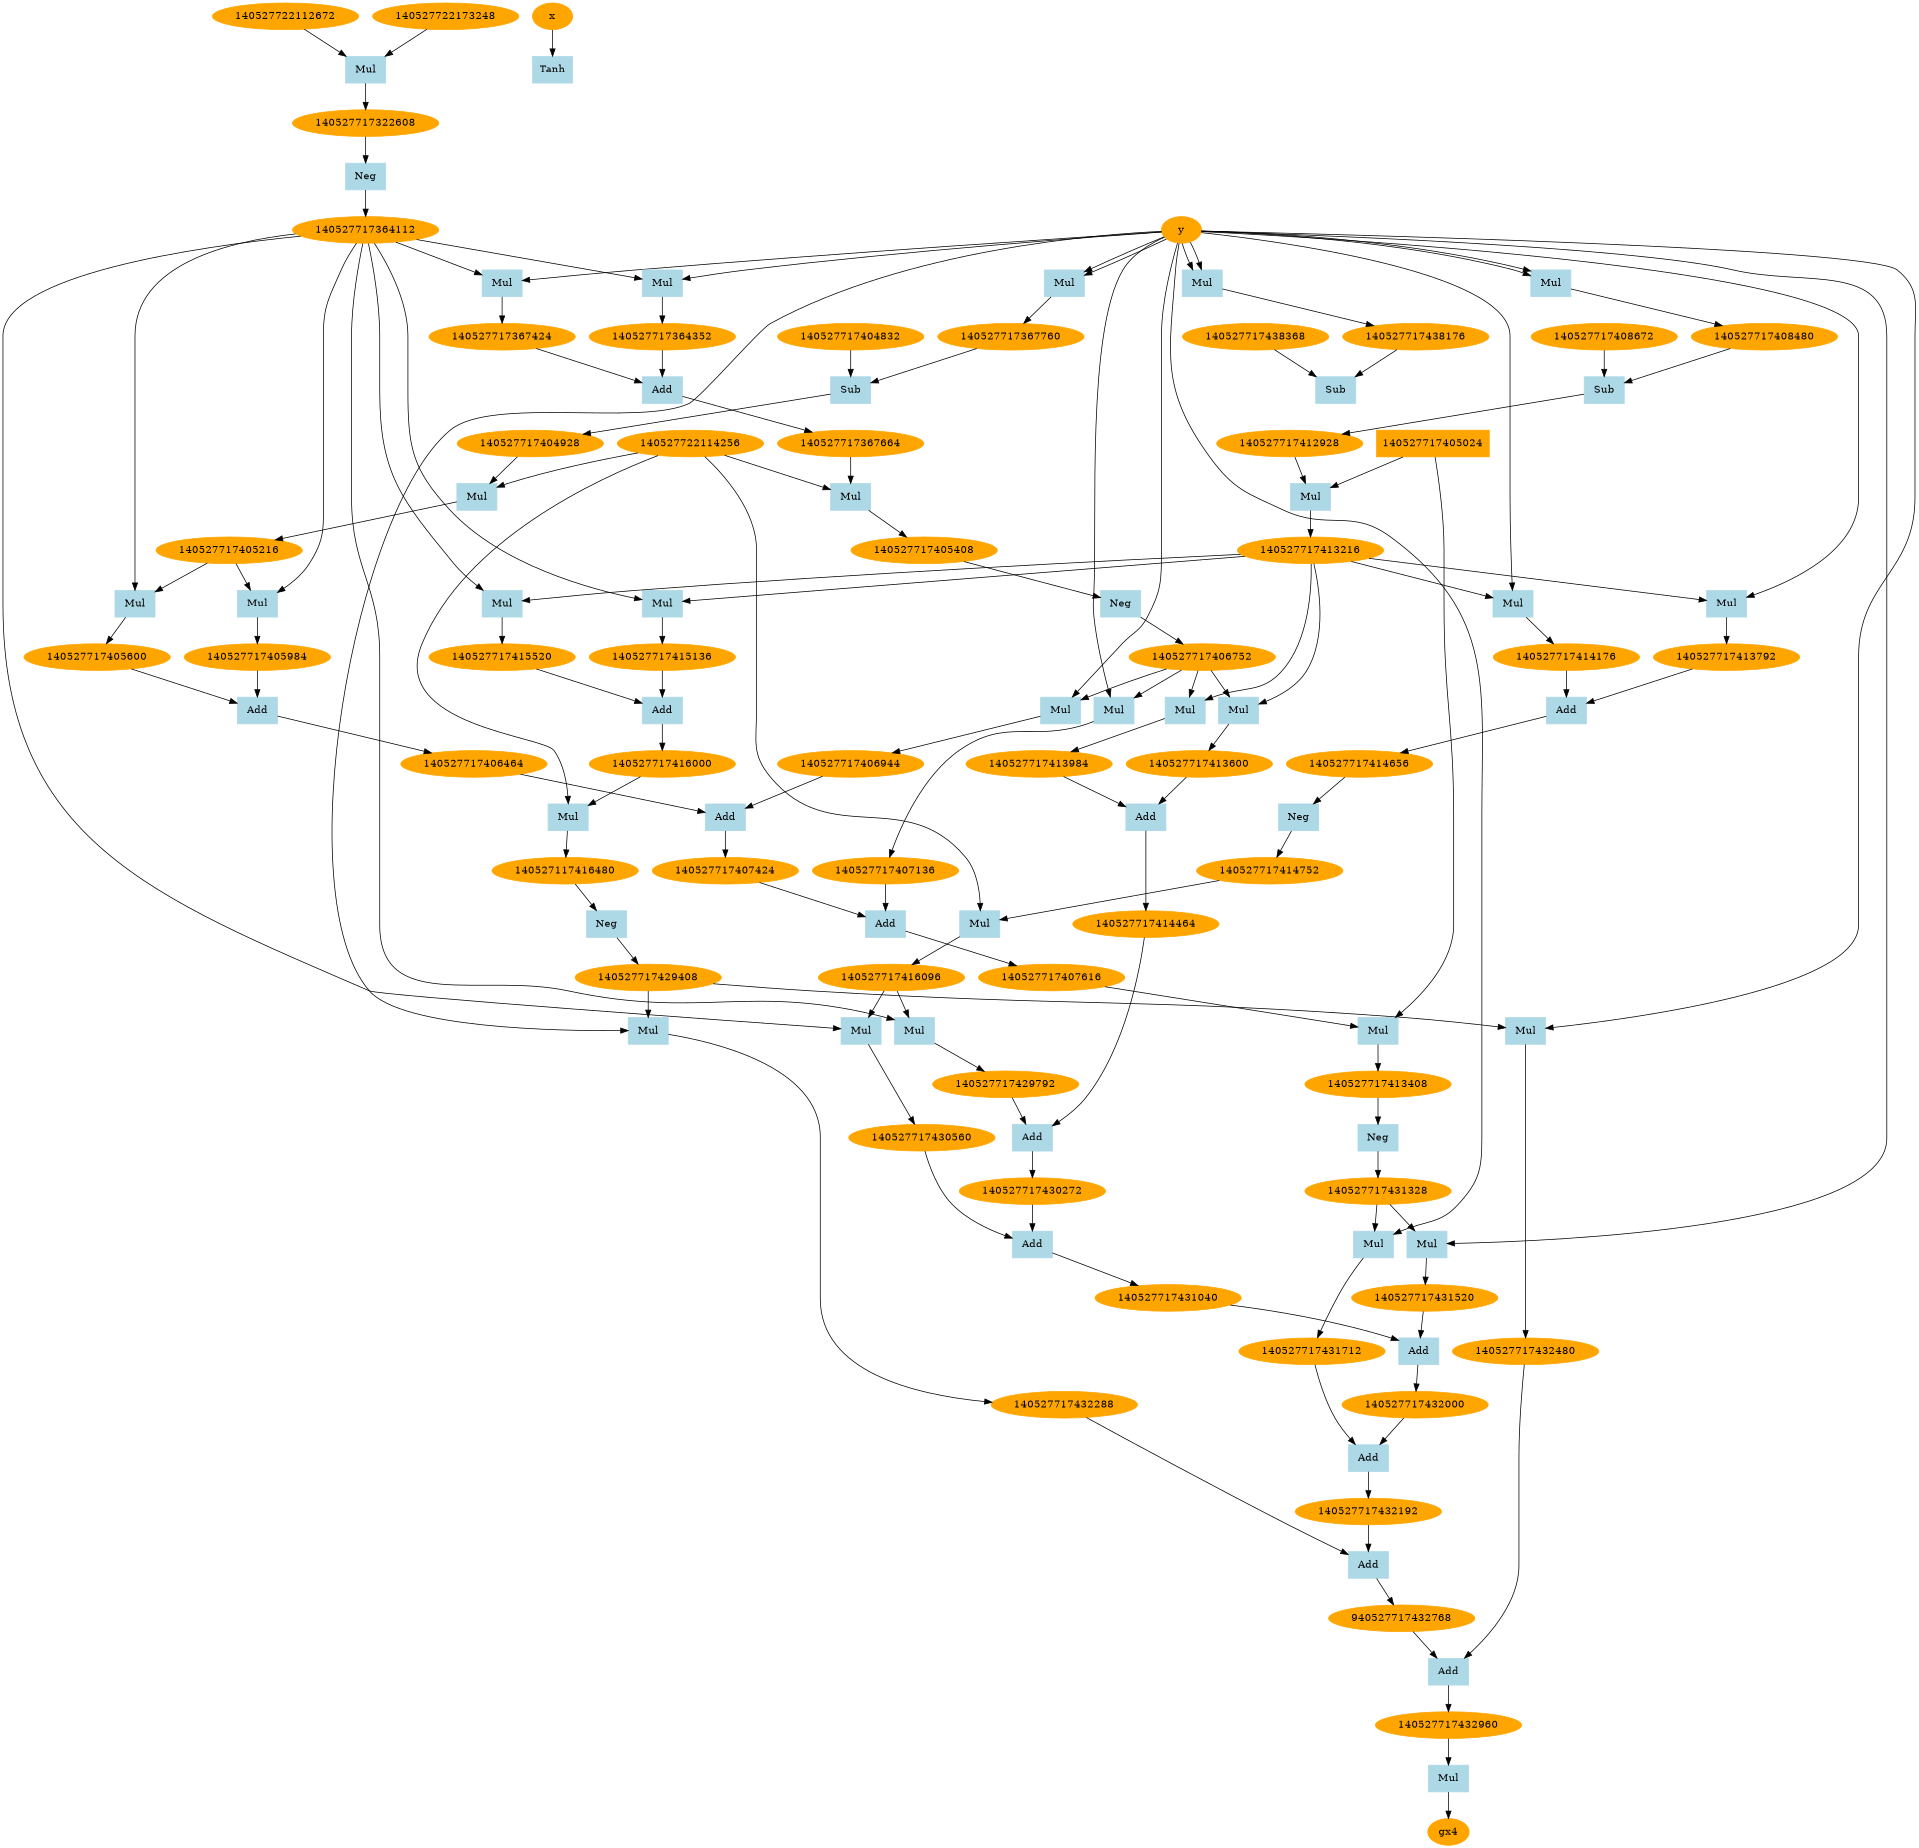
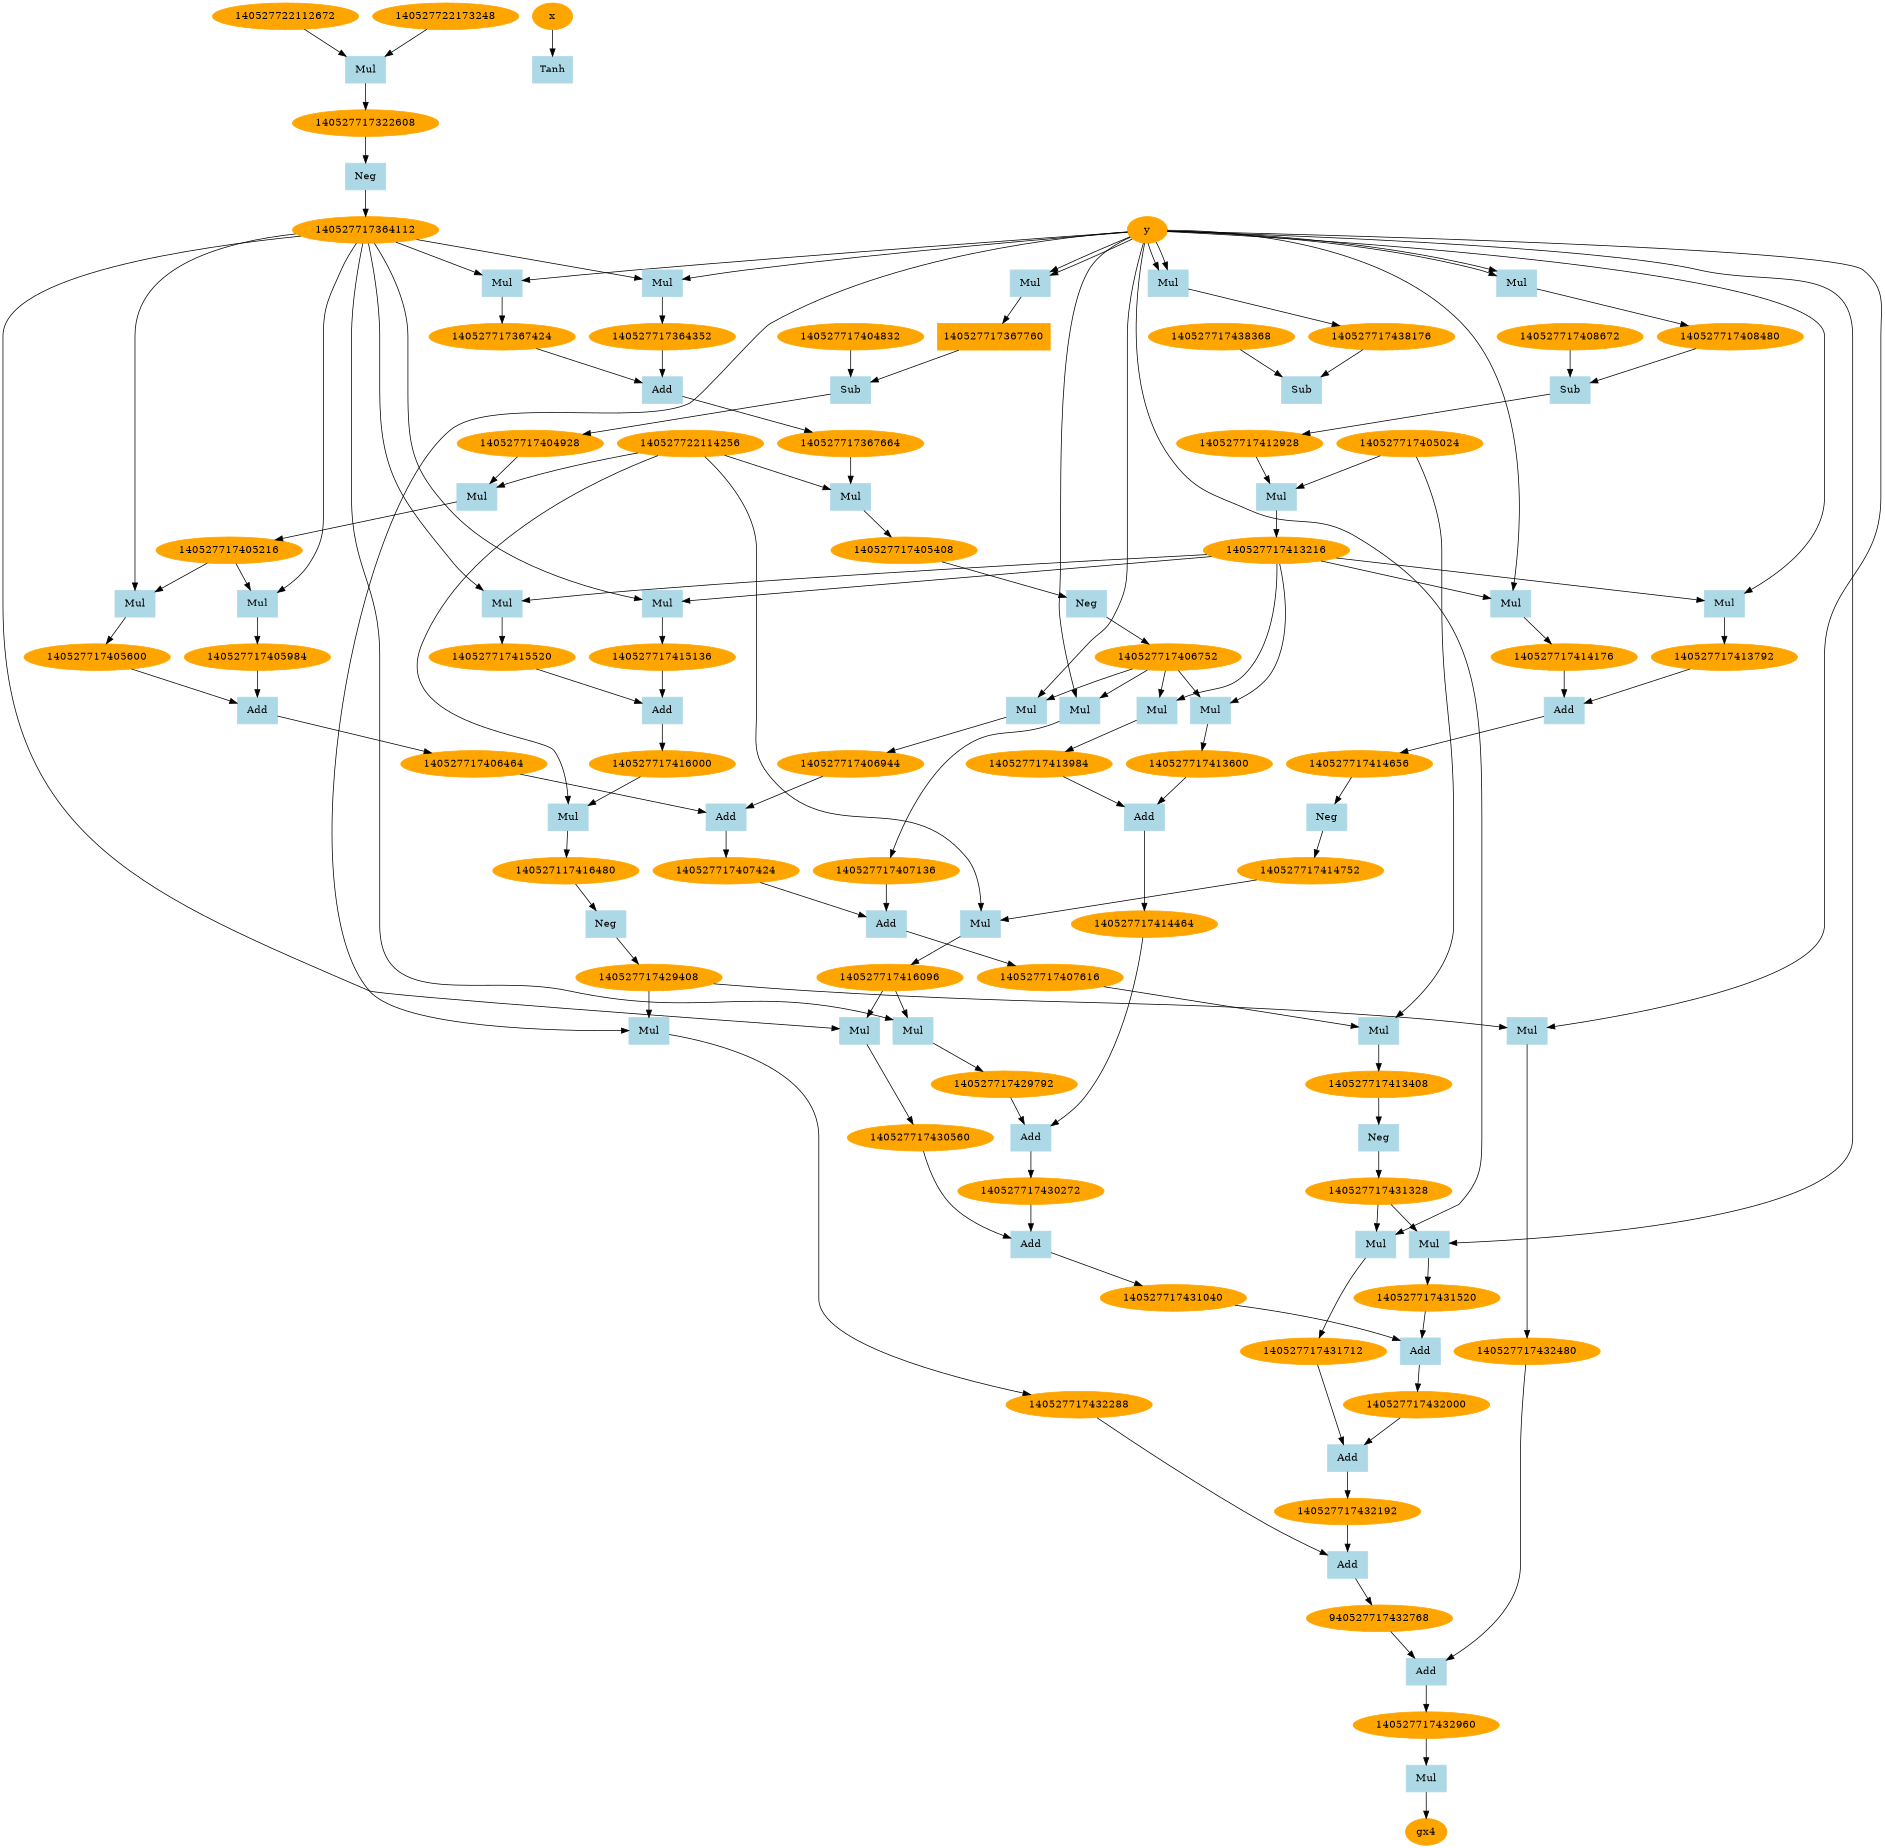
(1011, 337) -> (994, 337)
(1433, 444) -> (1410, 444)
